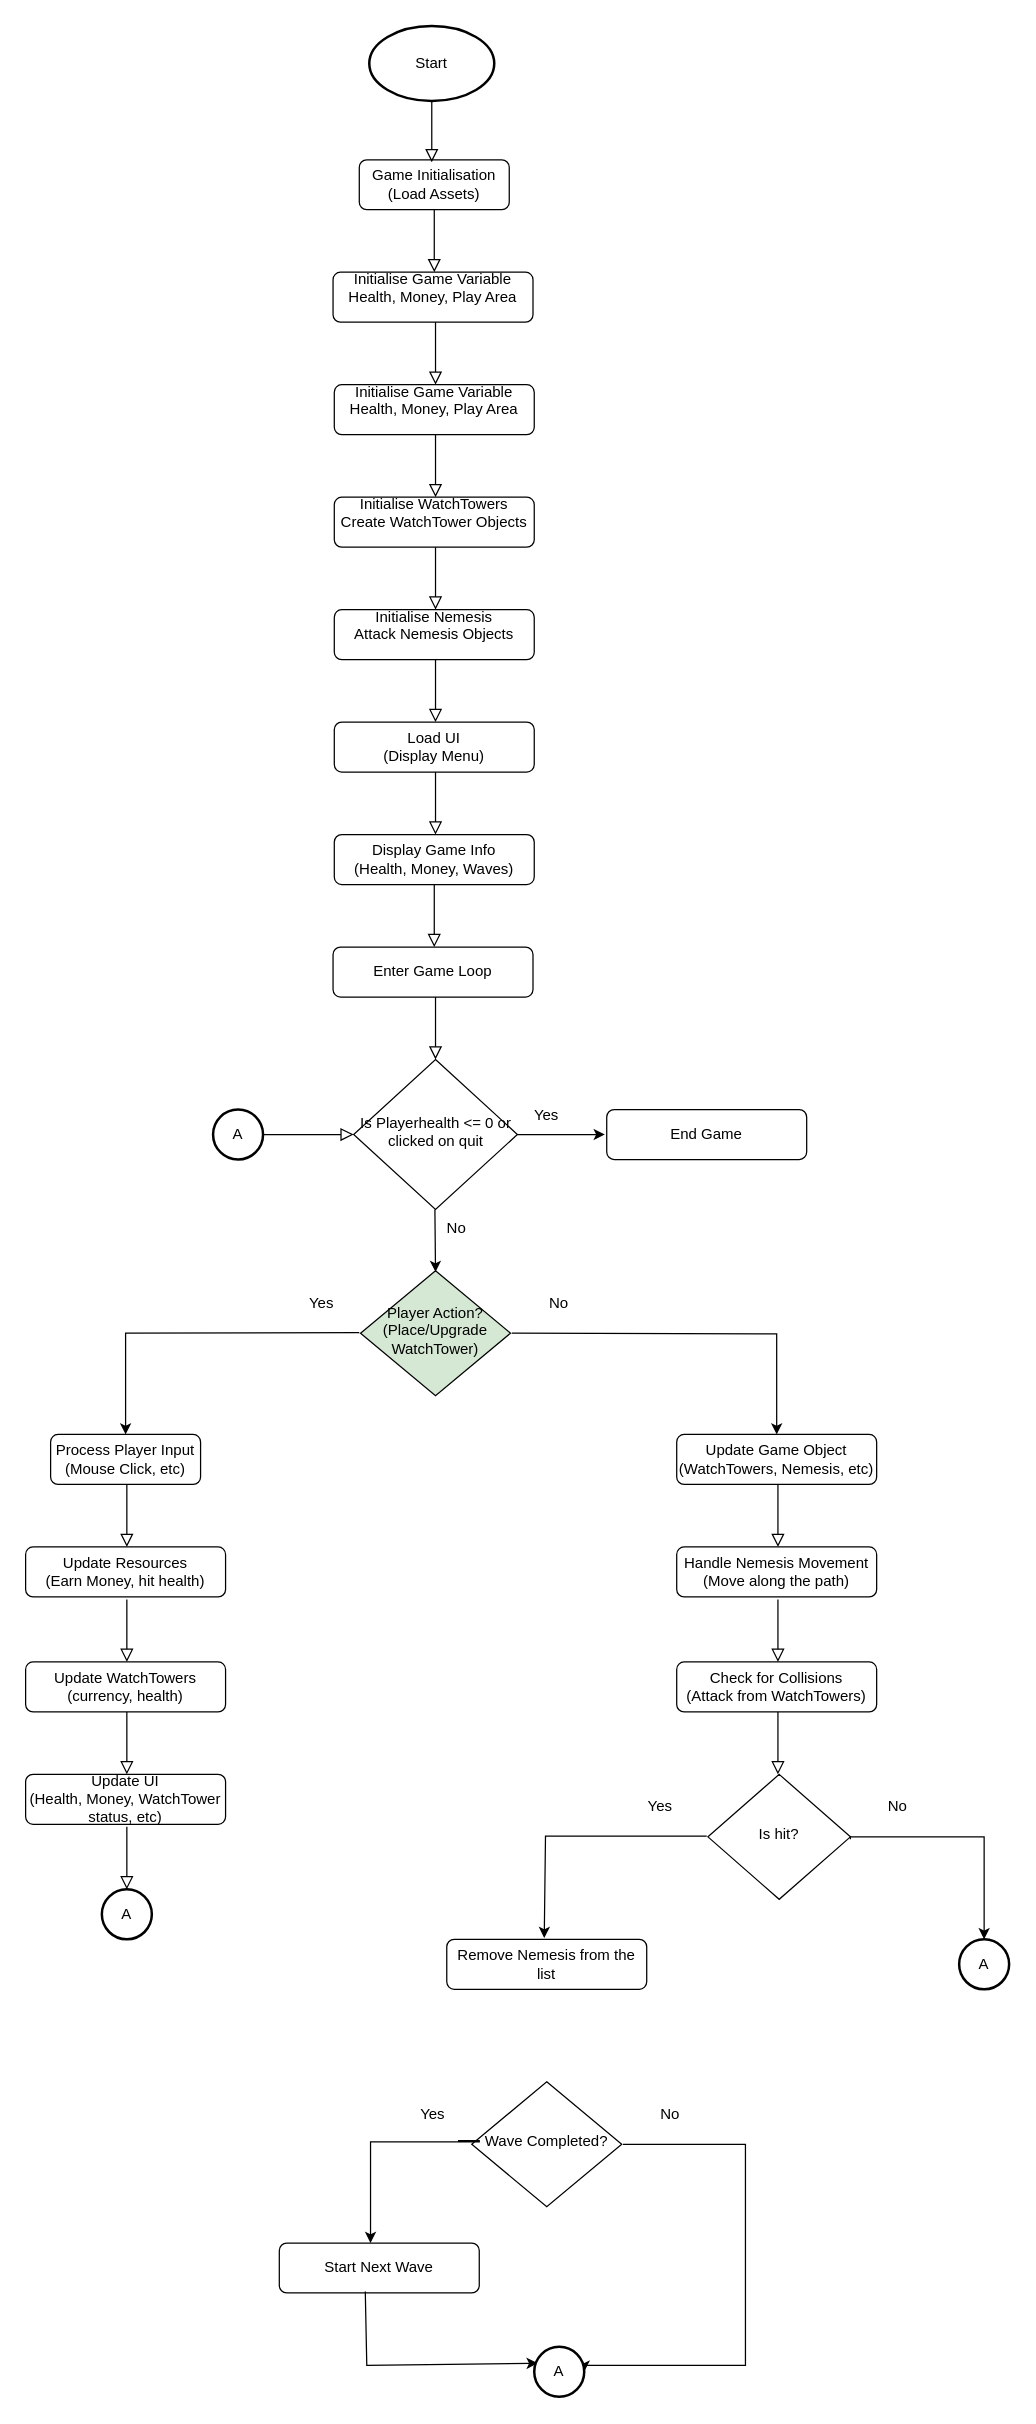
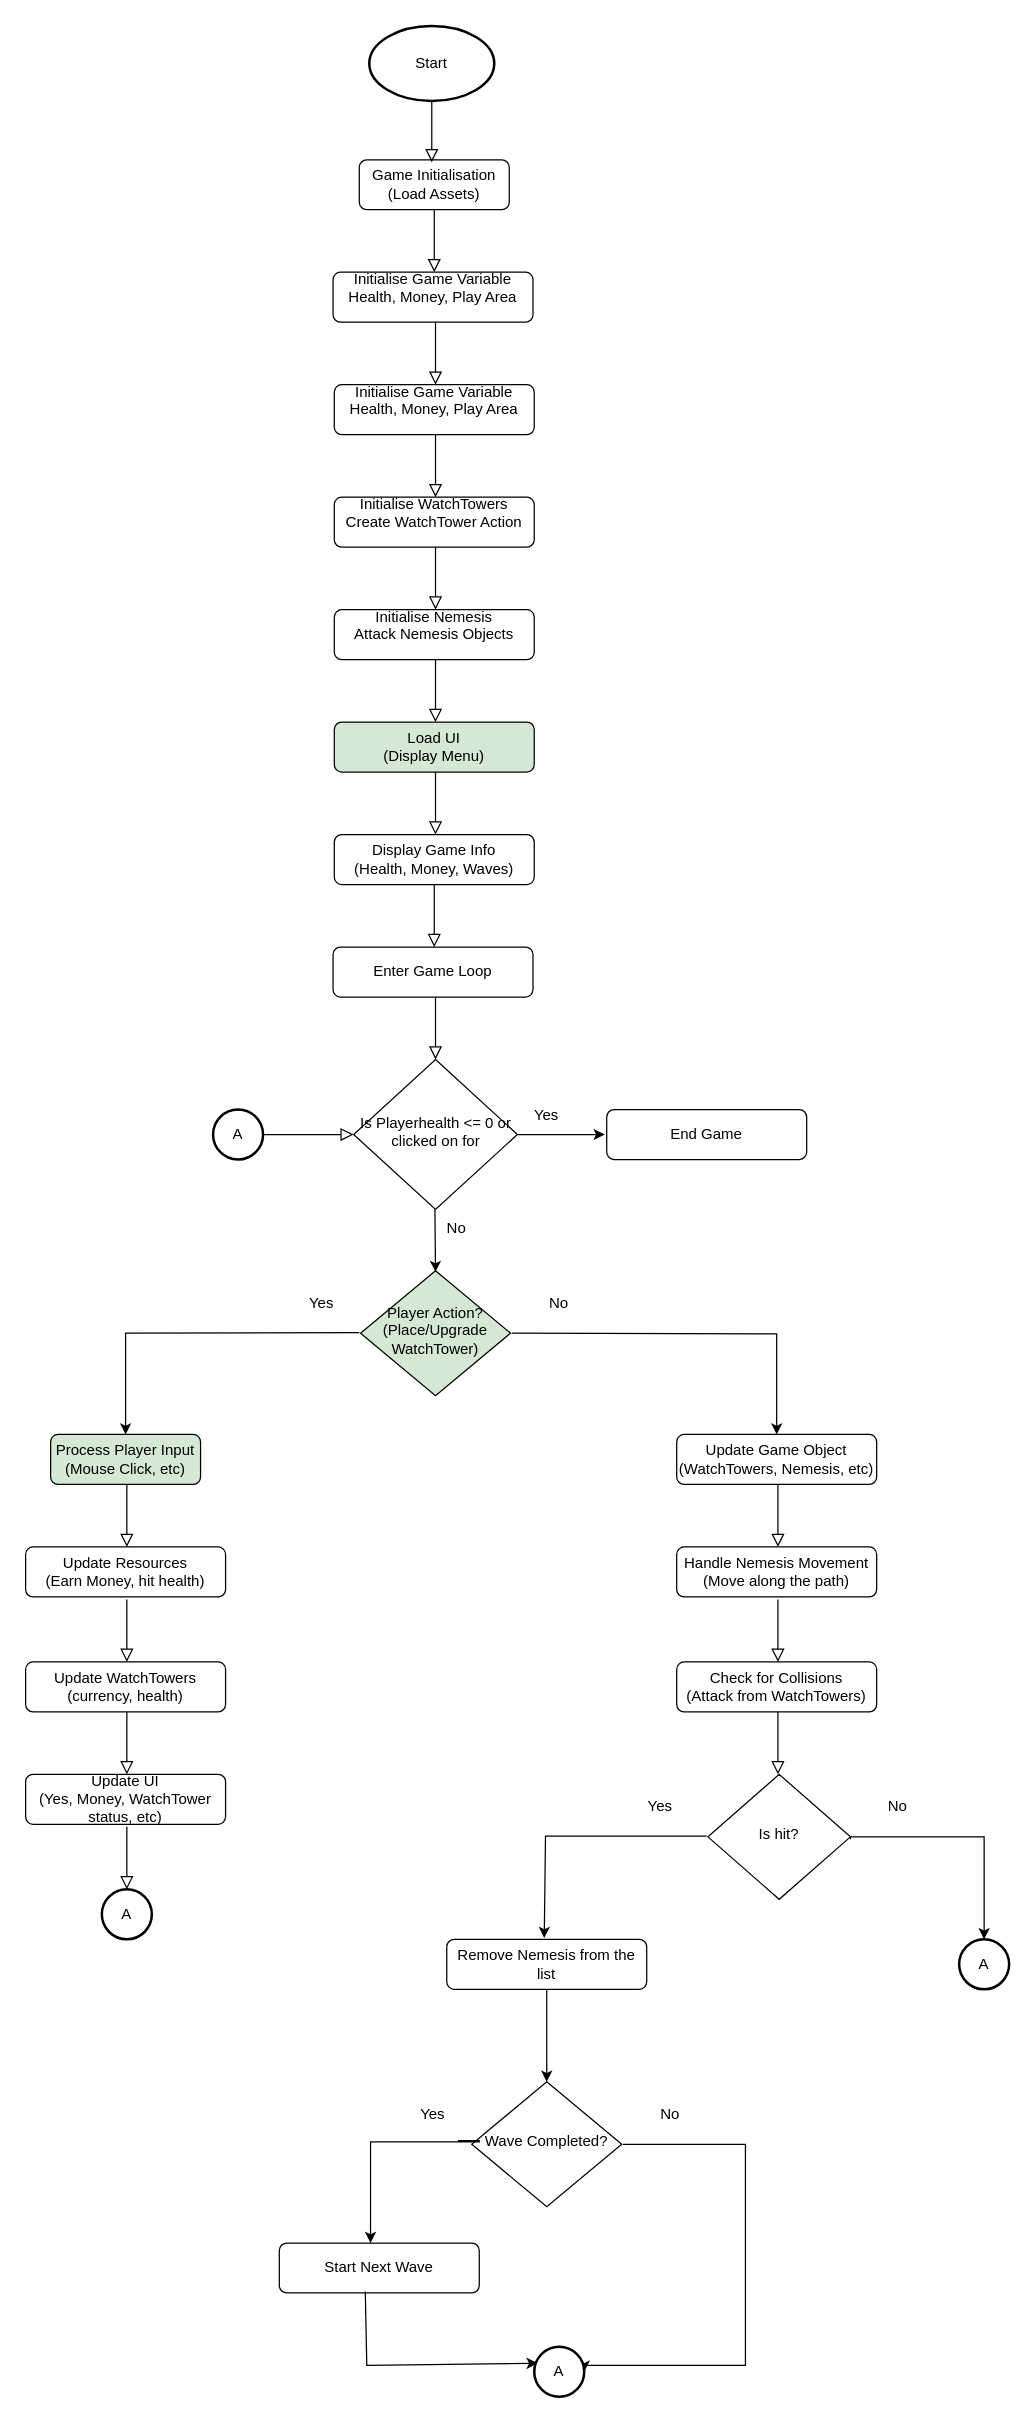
(434, 522) -> (434, 522)
(434, 747) -> (434, 747)
(436, 1132) -> (436, 1132)
(126, 1459) -> (126, 1459)
(126, 1799) -> (126, 1799)
none -> (547, 2032)
